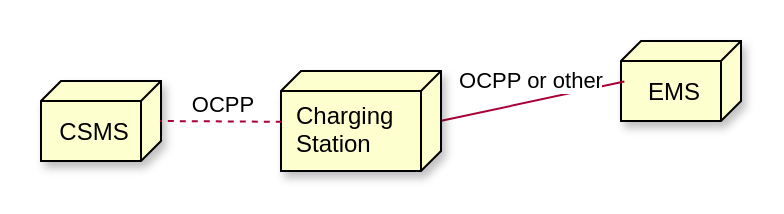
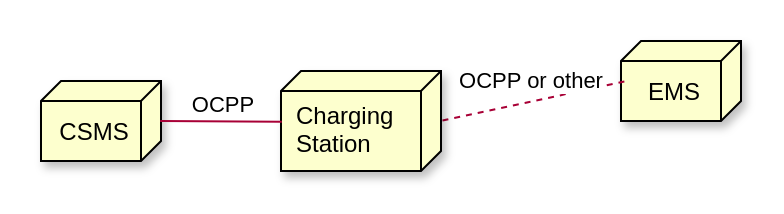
(508, 107) -> (508, 107)
(217, 121) -> (217, 121)
